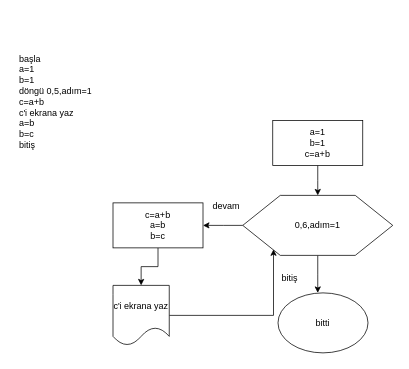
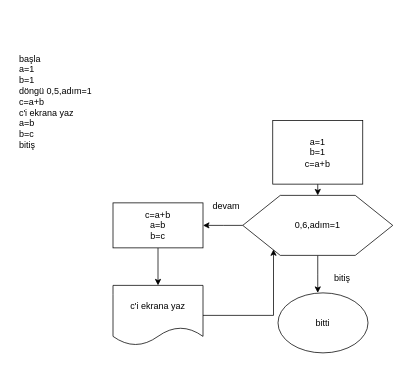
(318, 143) -> (318, 152)
(295, 278) -> (348, 278)
(141, 315) -> (158, 315)
